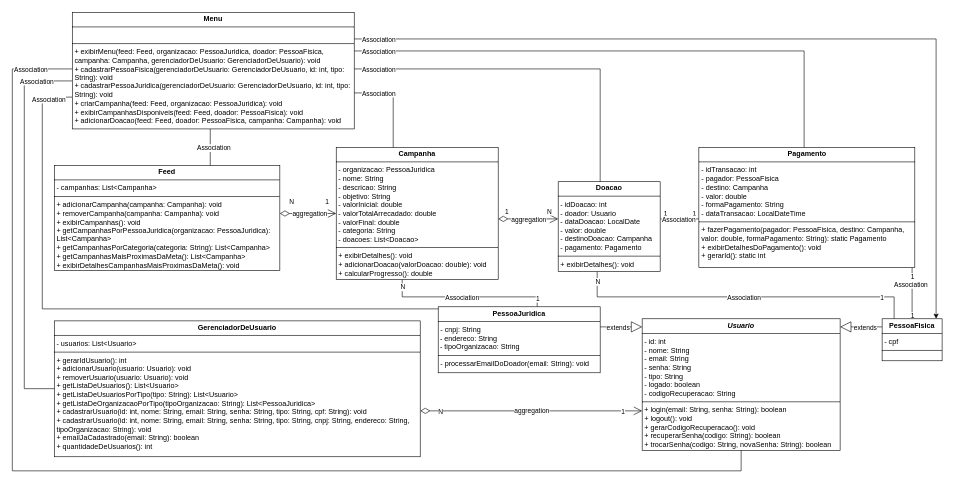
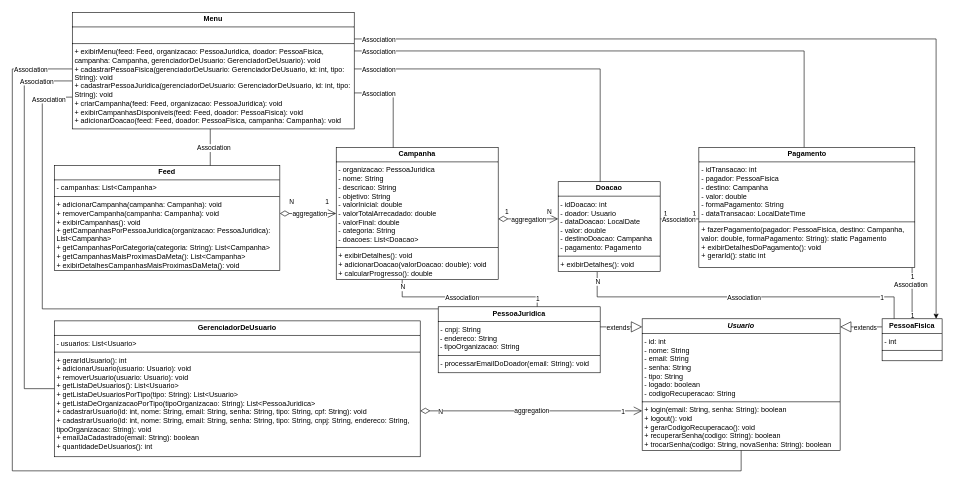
(905, 328) -> (905, 328)
